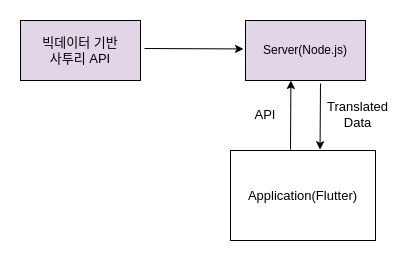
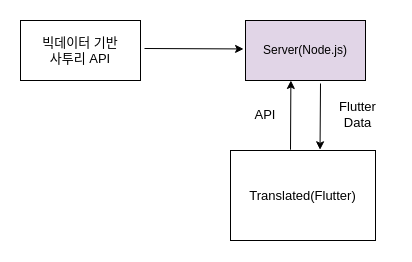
(81, 51) -> (81, 51)
(358, 115) -> (358, 115)
(303, 196) -> (303, 196)
